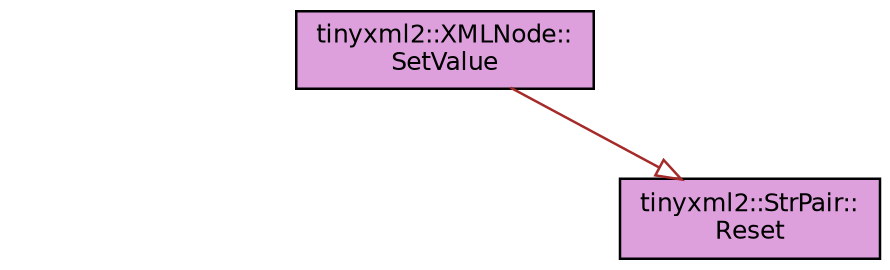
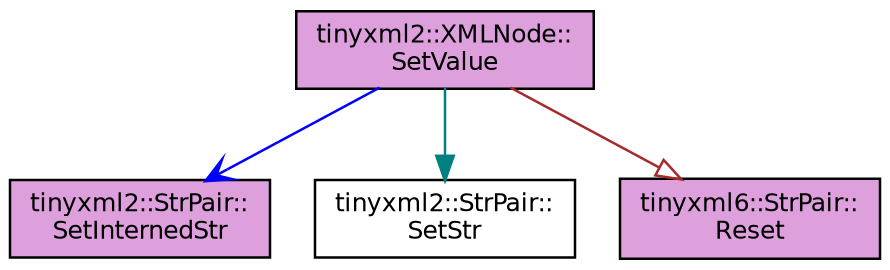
none -> (140, 219)
none -> (445, 219)
(750, 219) -> (750, 219)
